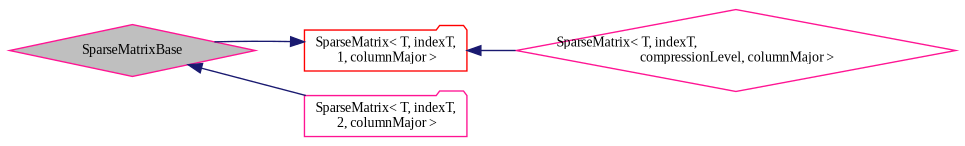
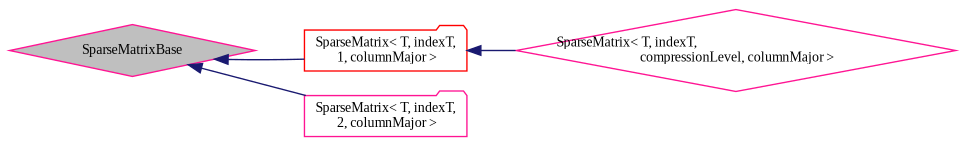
(252, 41) -> (266, 60)
